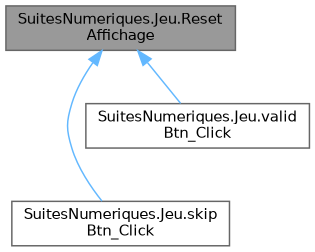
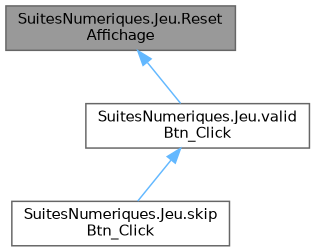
(68, 133) -> (154, 181)
